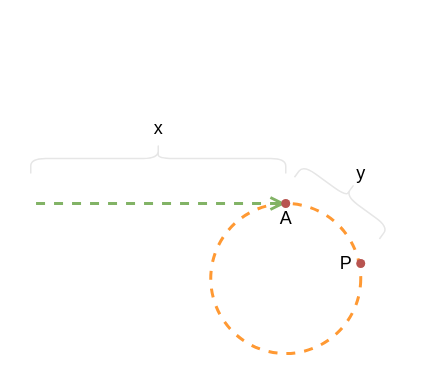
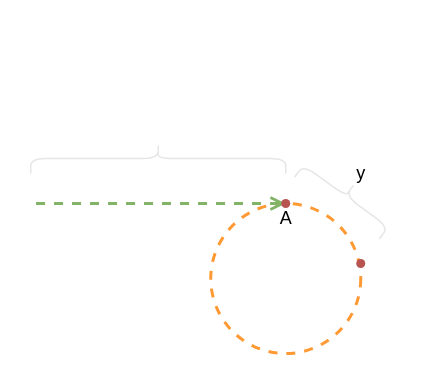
(158, 128) -> none
(346, 263) -> none
